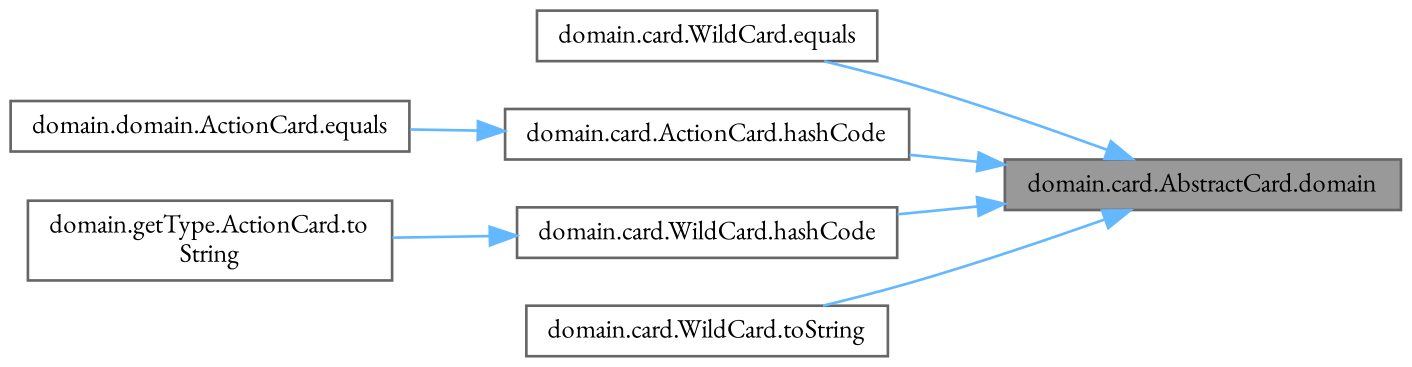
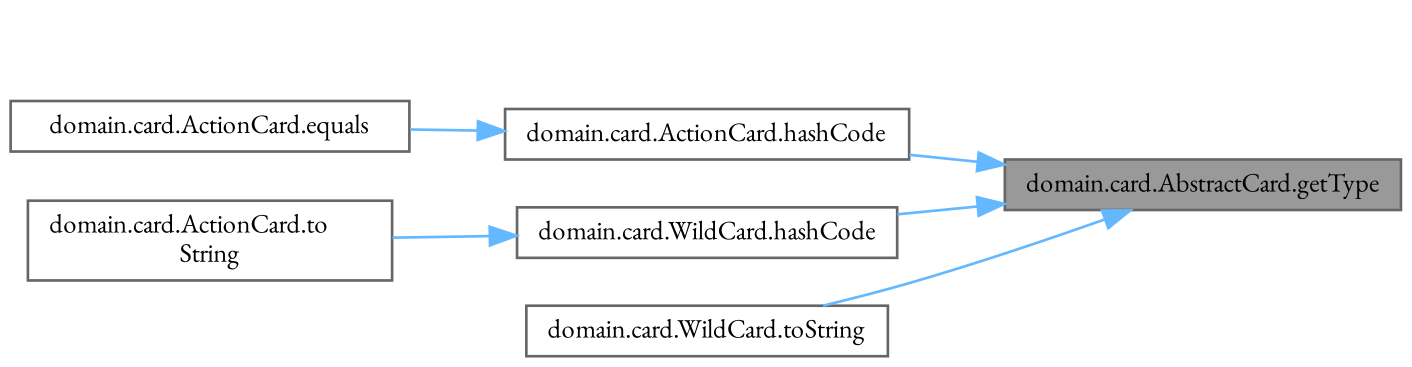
(707, 36) -> none
(210, 126) -> (210, 126)
(1203, 185) -> (1203, 185)
(210, 241) -> (210, 241)
